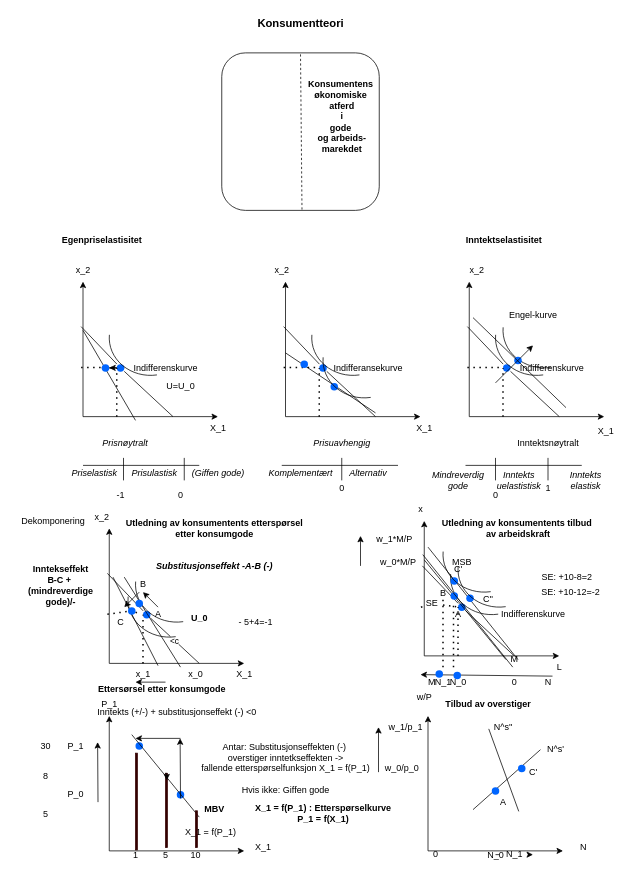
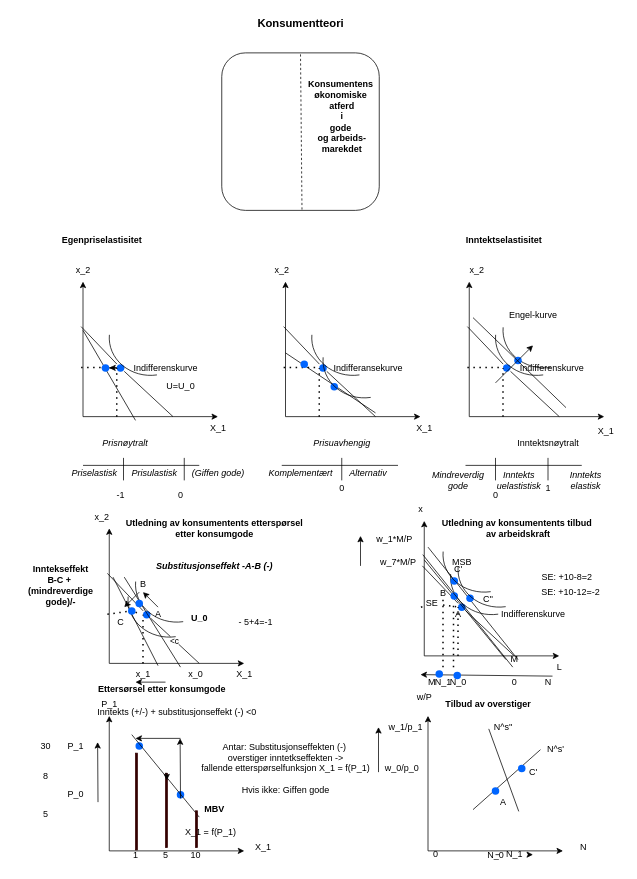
(53, 522) -> none
(398, 562) -> (398, 562)
(323, 813) -> none
